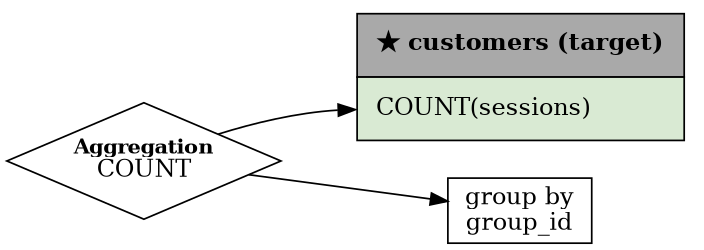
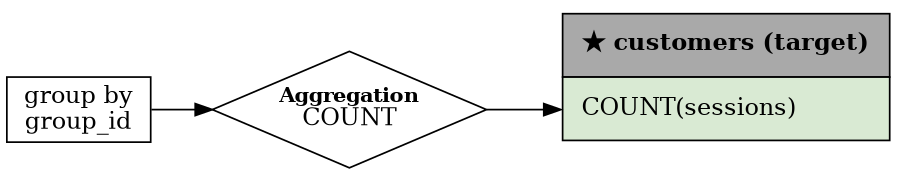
(340, 187) -> (173, 110)
